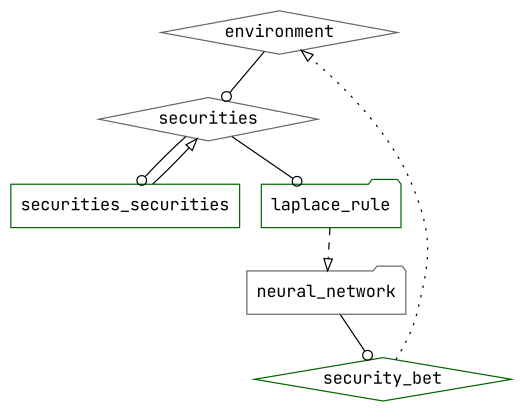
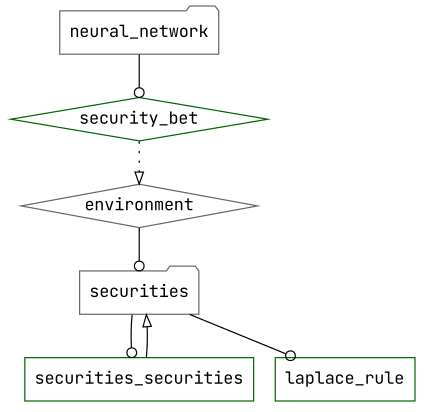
(208, 119) -> (139, 293)
(331, 206) -> (345, 379)
(329, 243) -> none
